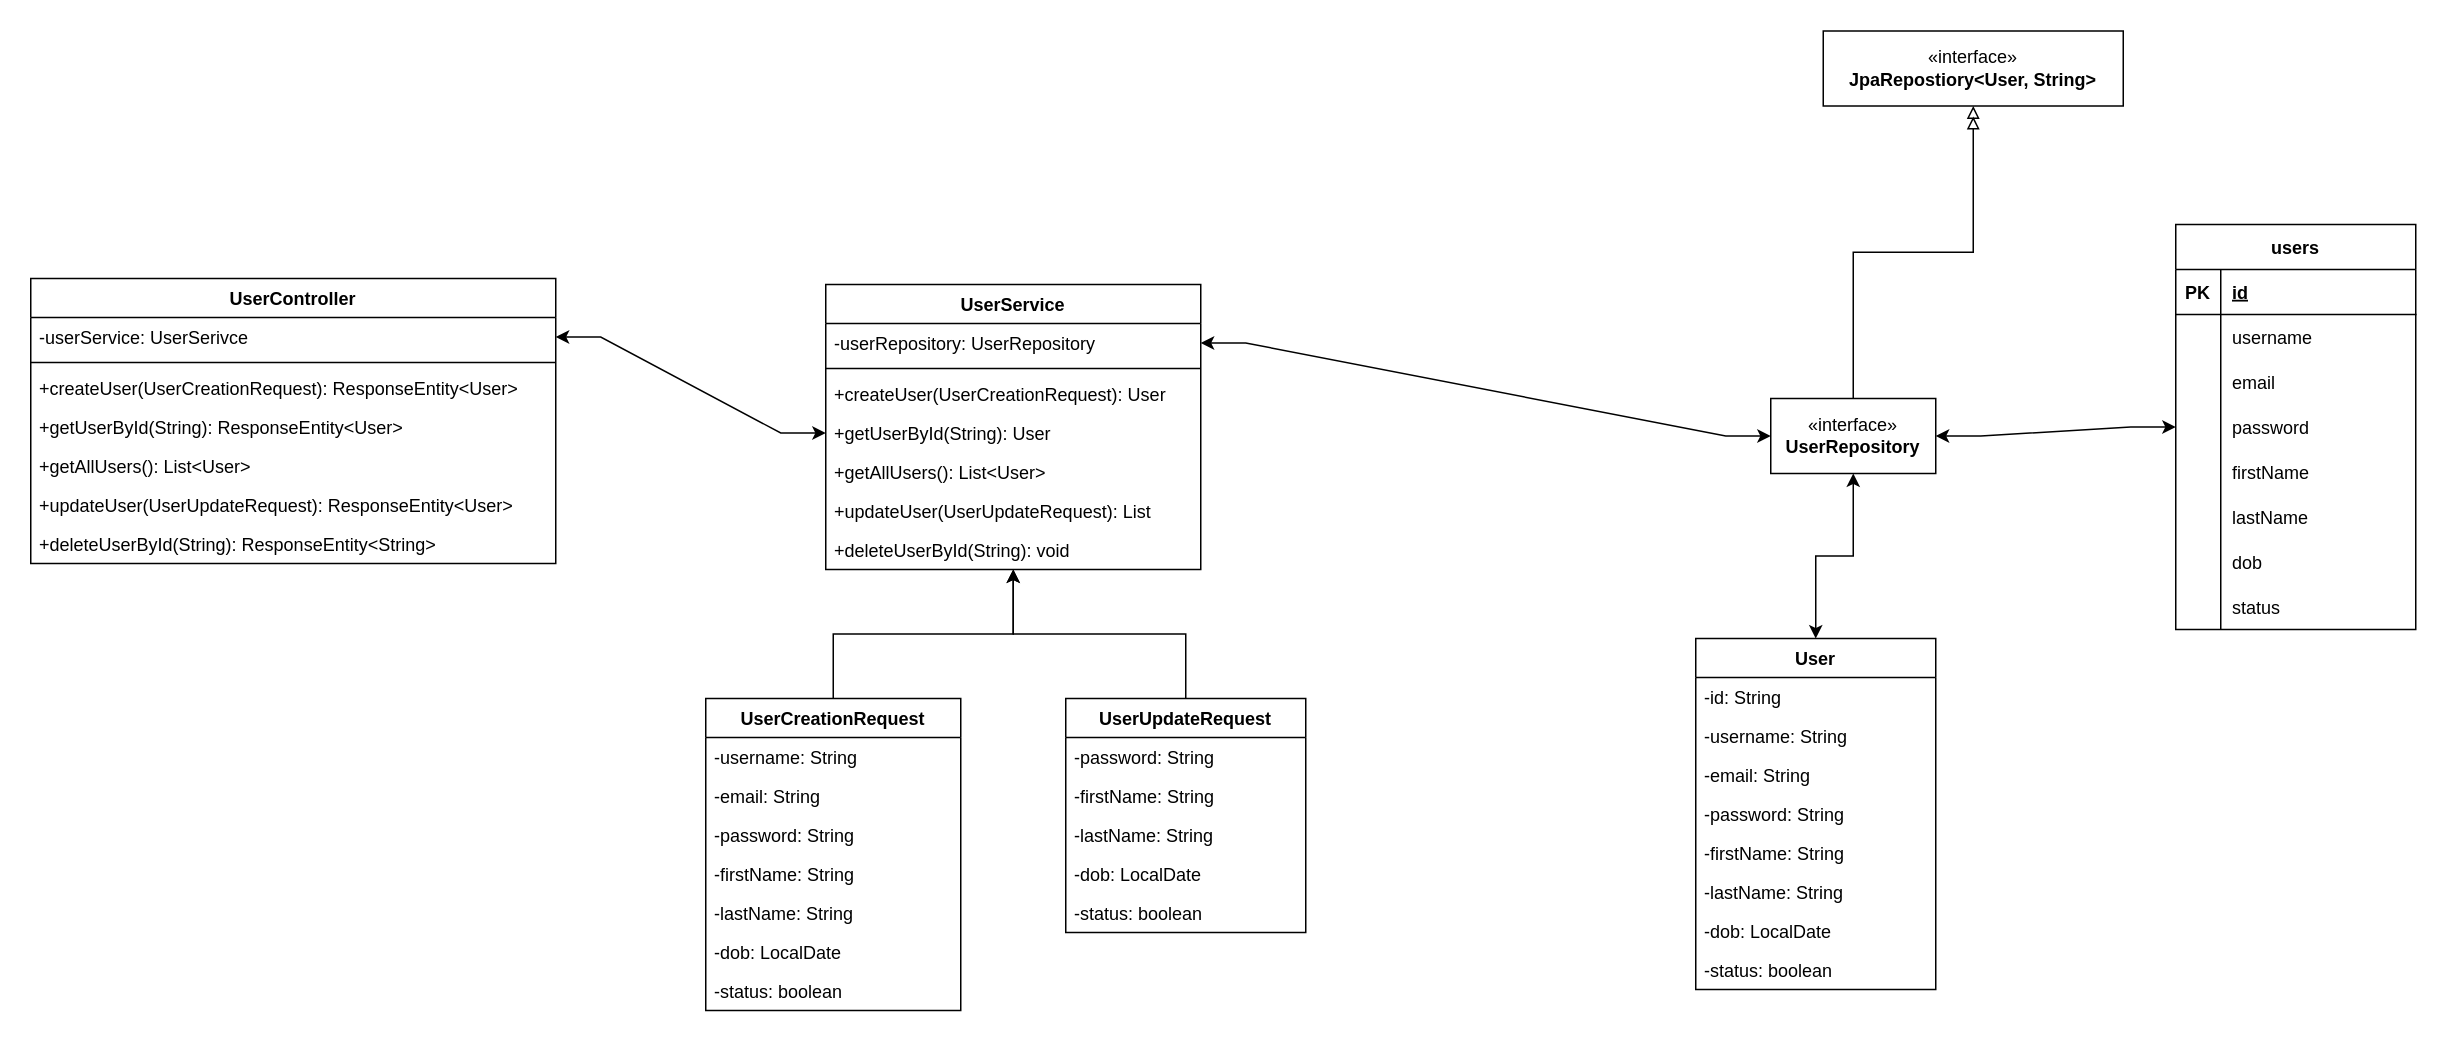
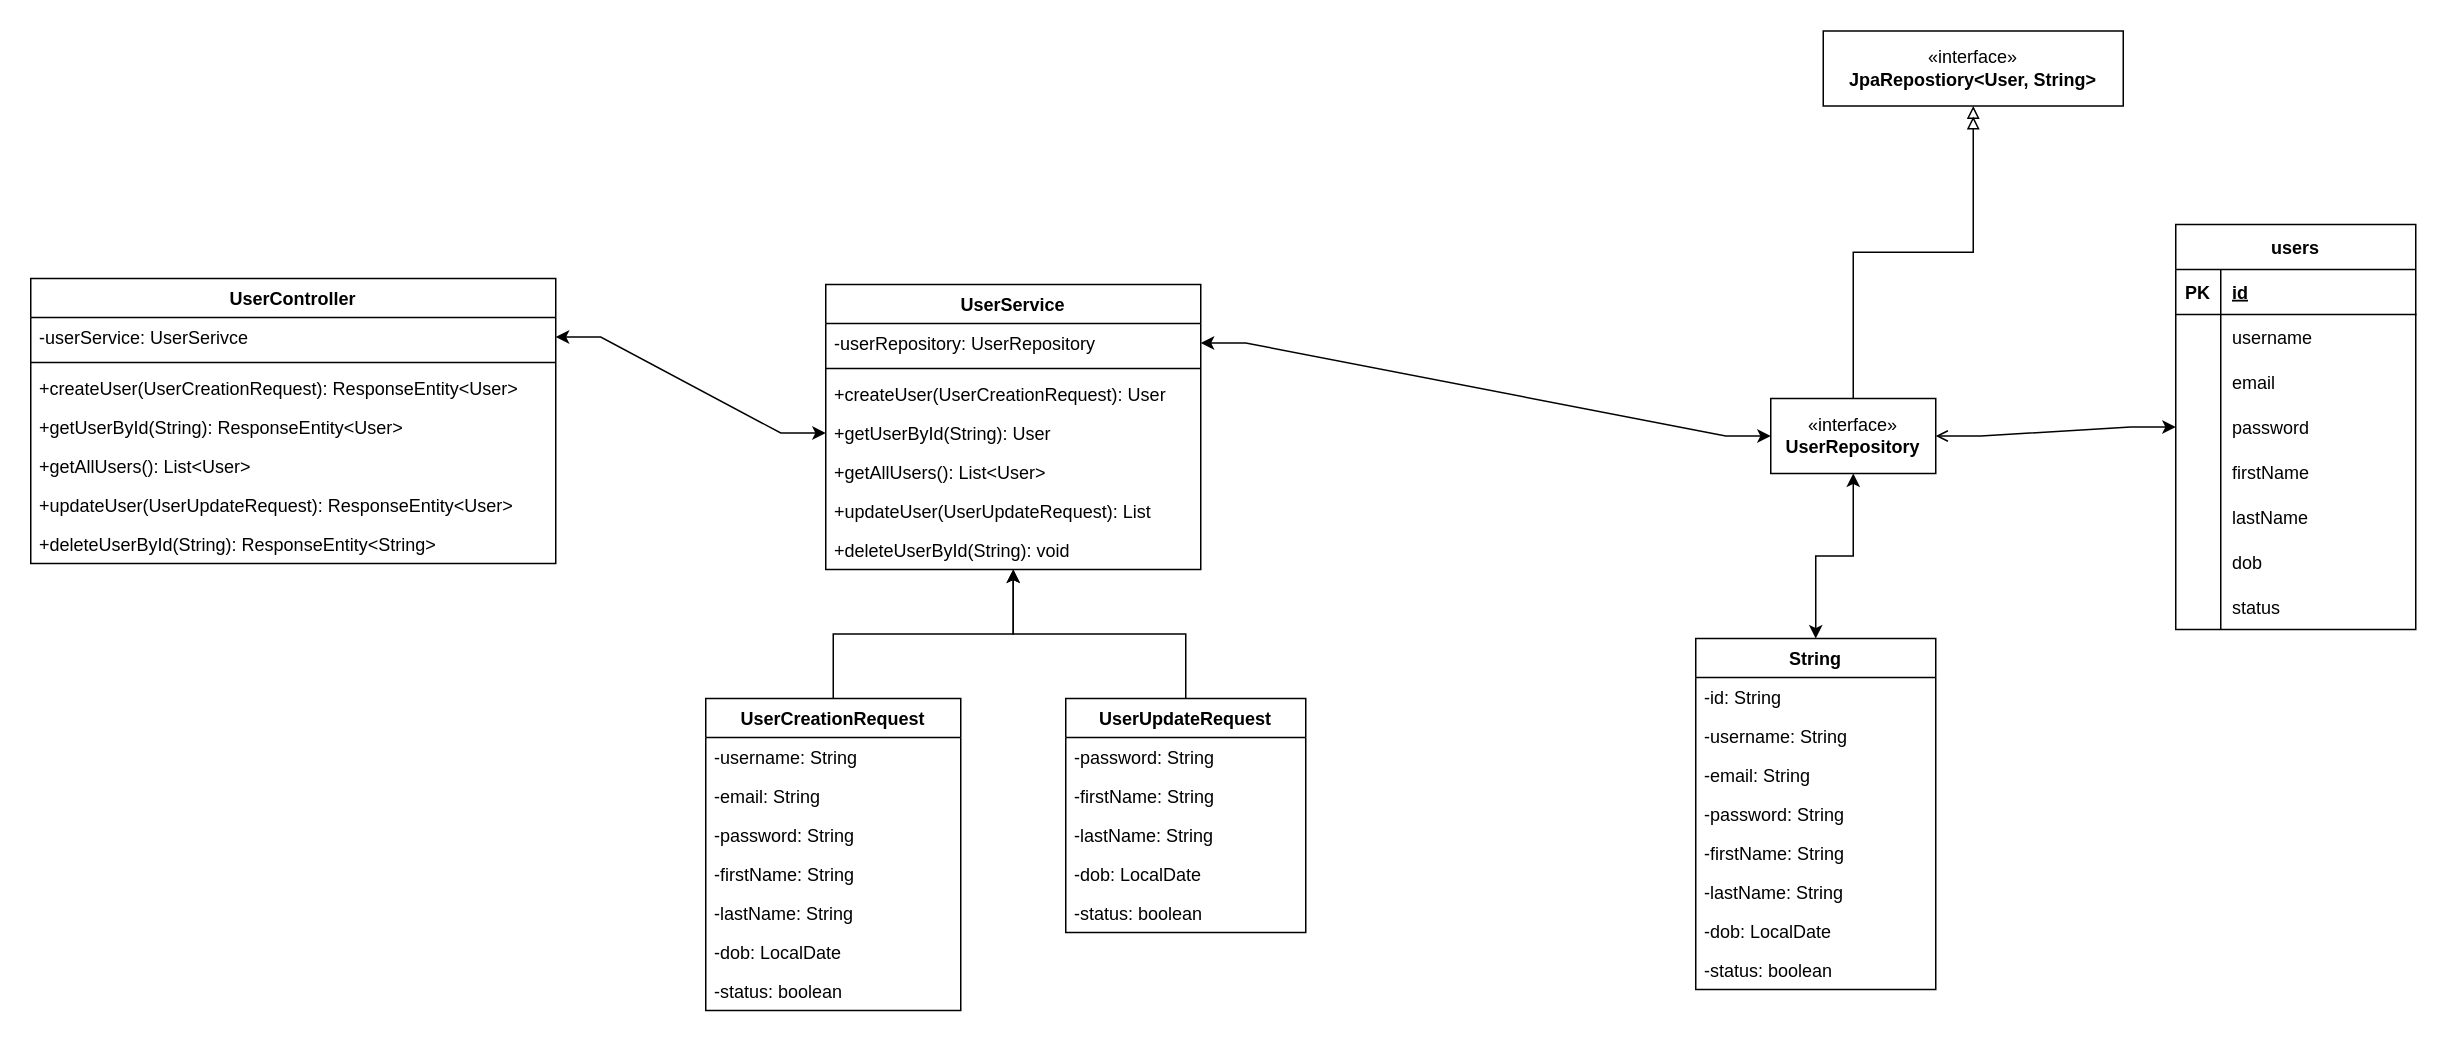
(1947, 436) -> (1944, 436)
(1815, 659) -> (1815, 659)
